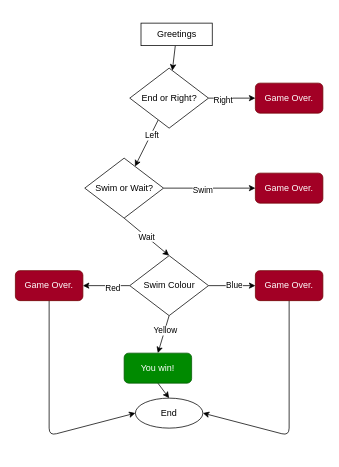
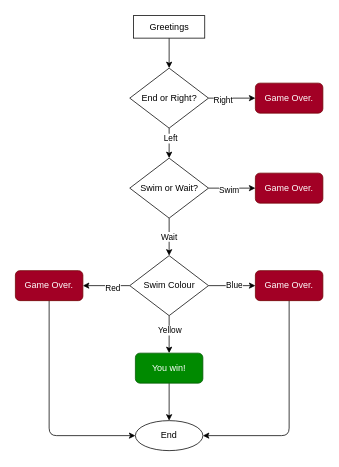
(177, 34) -> (169, 27)
(124, 188) -> (169, 188)
(158, 368) -> (169, 368)
(169, 413) -> (169, 435)
